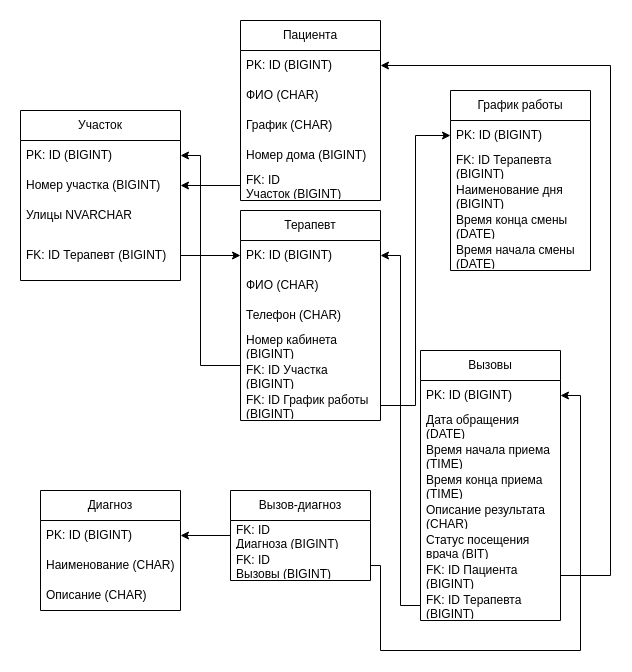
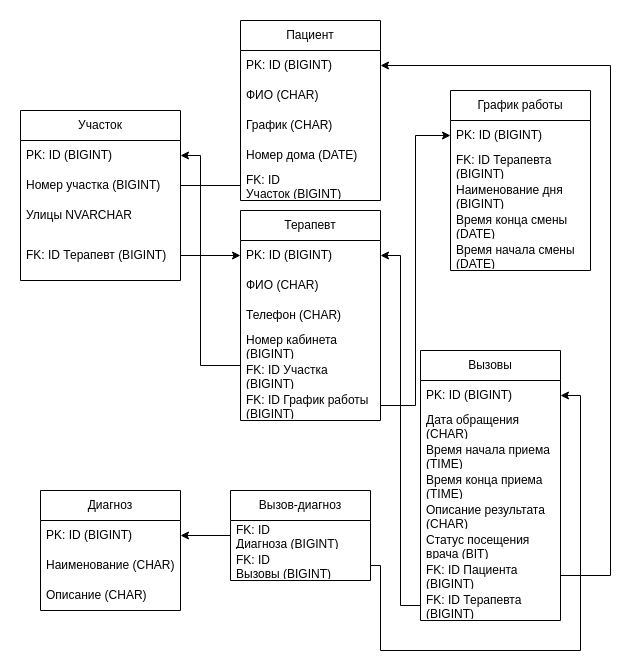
(311, 36) -> (311, 36)
(309, 156) -> (302, 156)
(189, 186) -> (187, 186)
(492, 426) -> (492, 426)
